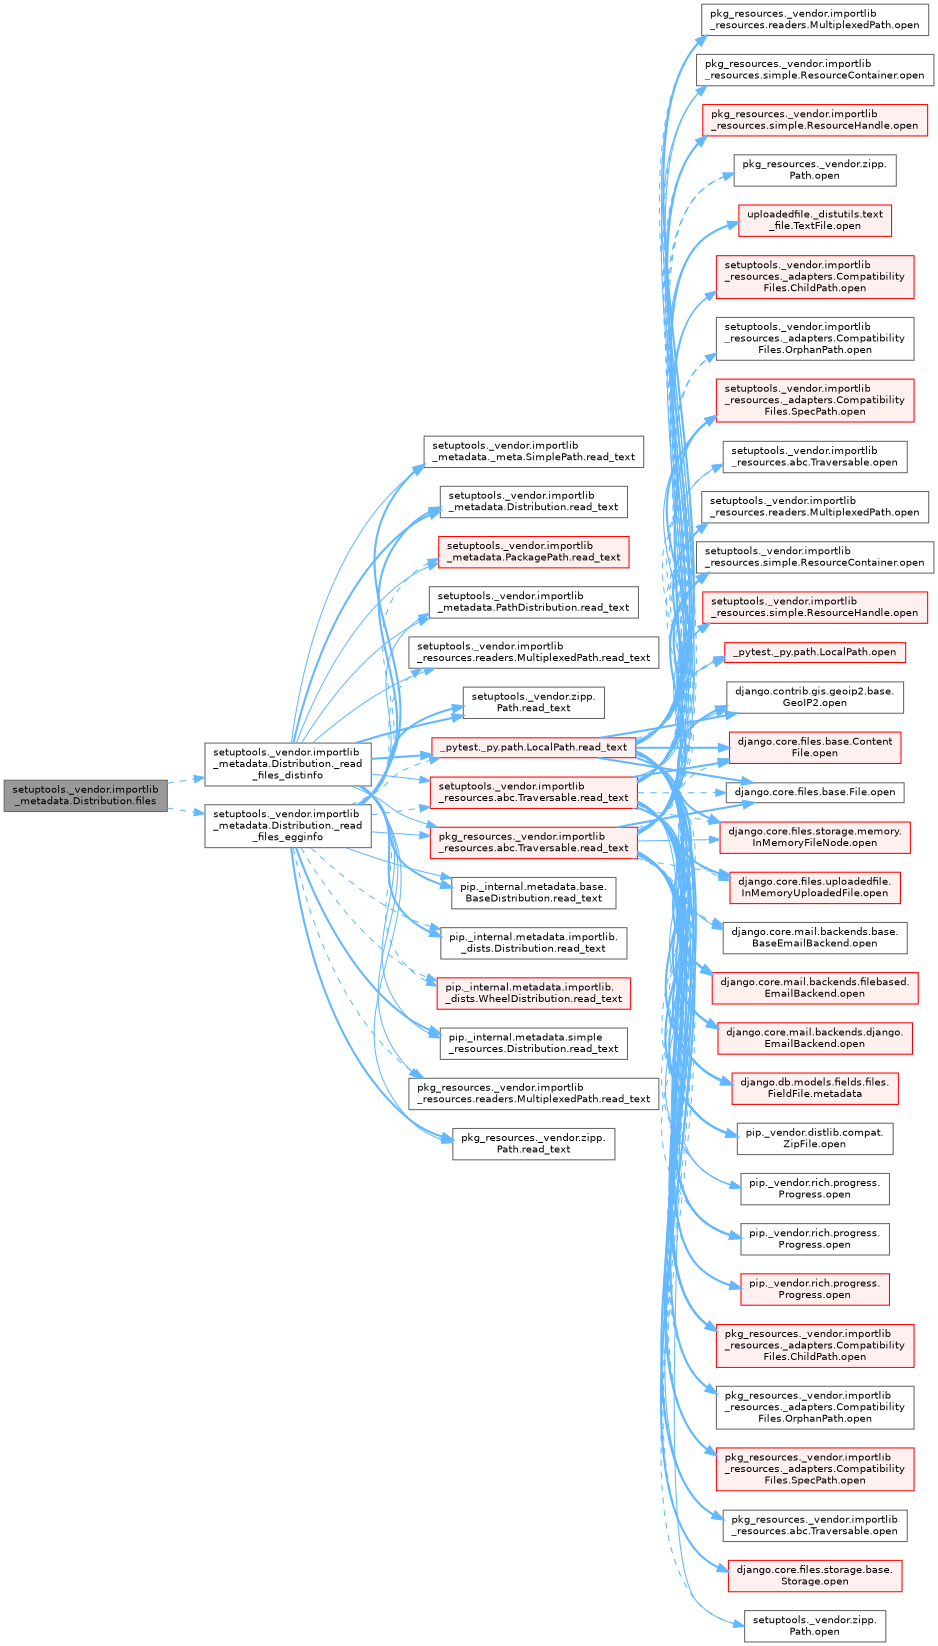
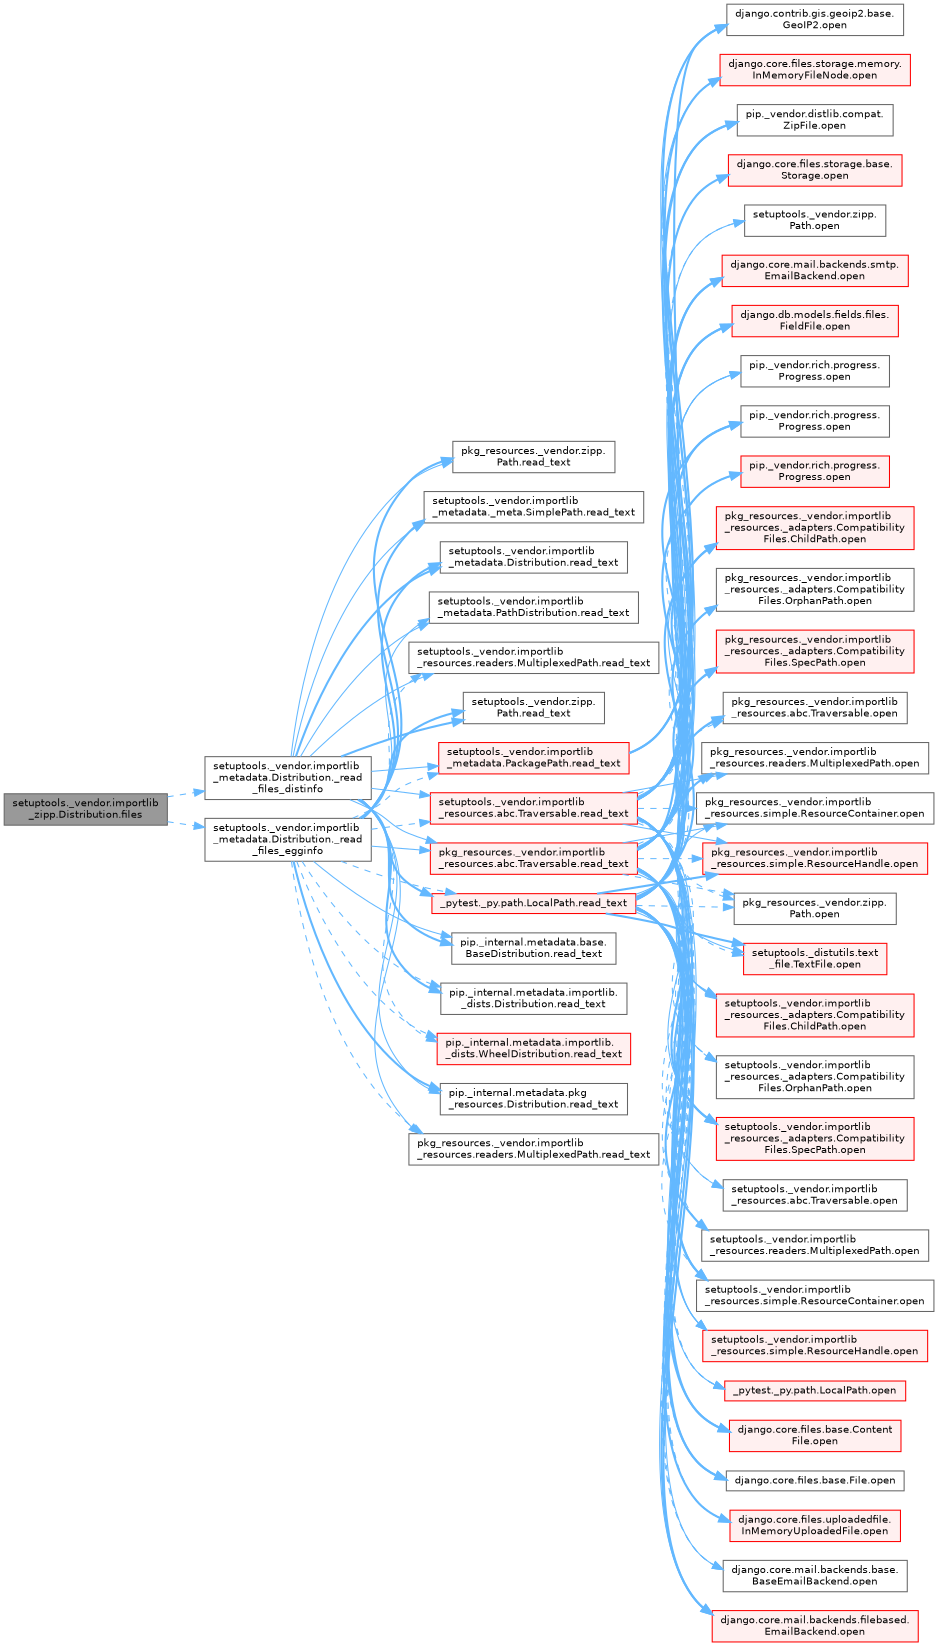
(815, 221) -> (815, 959)
(635, 732) -> (678, 394)
(676, 785) -> (679, 423)
(86, 796) -> (86, 809)
(677, 945) -> none
(815, 1039) -> (815, 271)
(534, 1044) -> (534, 1099)
(815, 1089) -> (815, 321)
